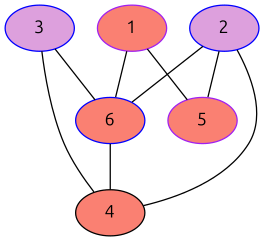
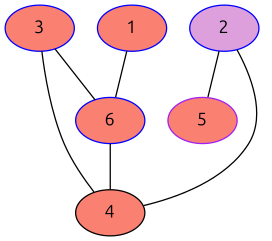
(40, 28) -> (40, 28)
(132, 28) -> (132, 28)
(162, 68) -> none
(175, 69) -> none
